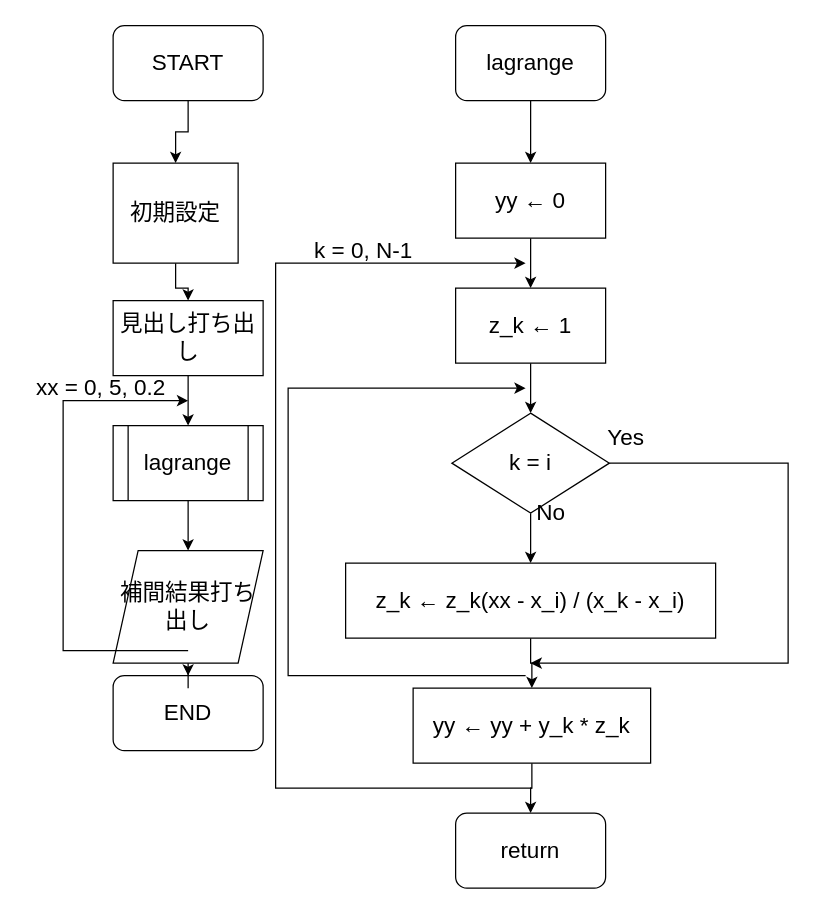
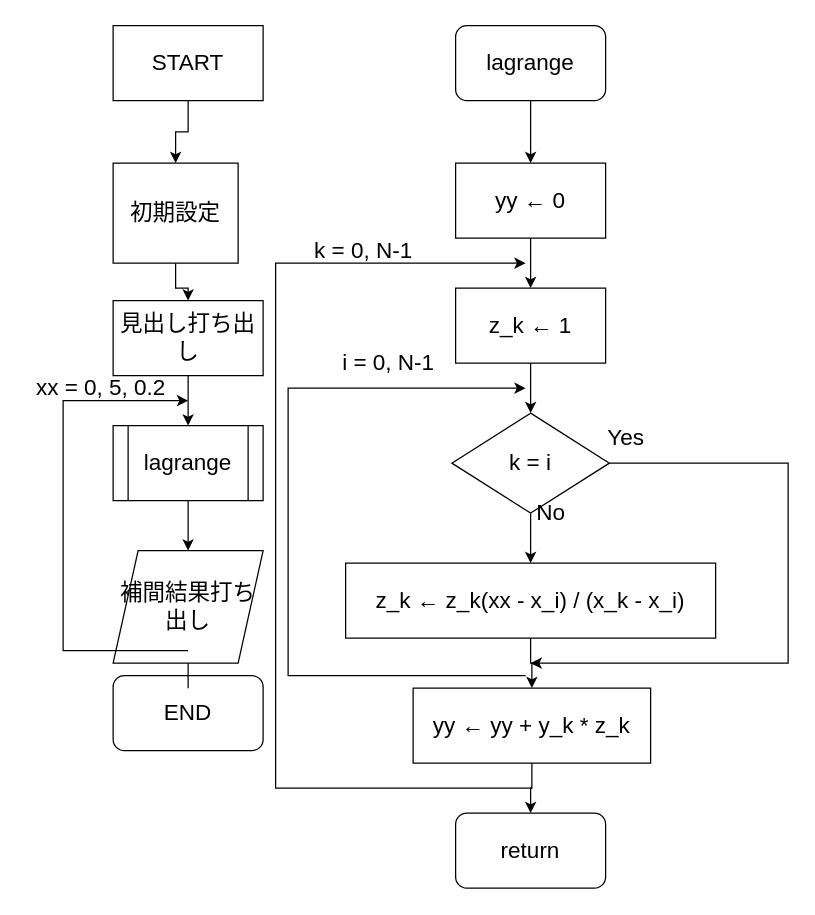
(188, 63) -> (188, 63)
none -> (388, 363)
(188, 666) -> (188, 669)
